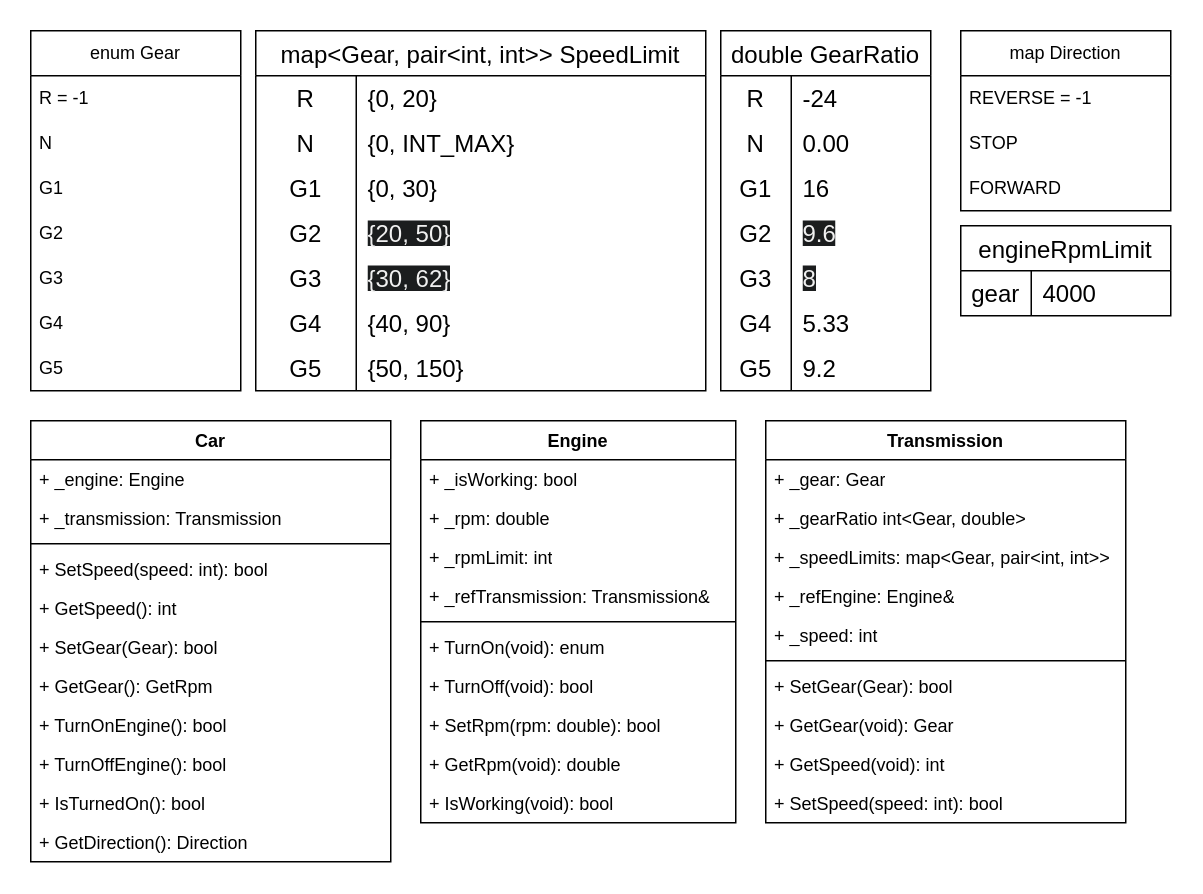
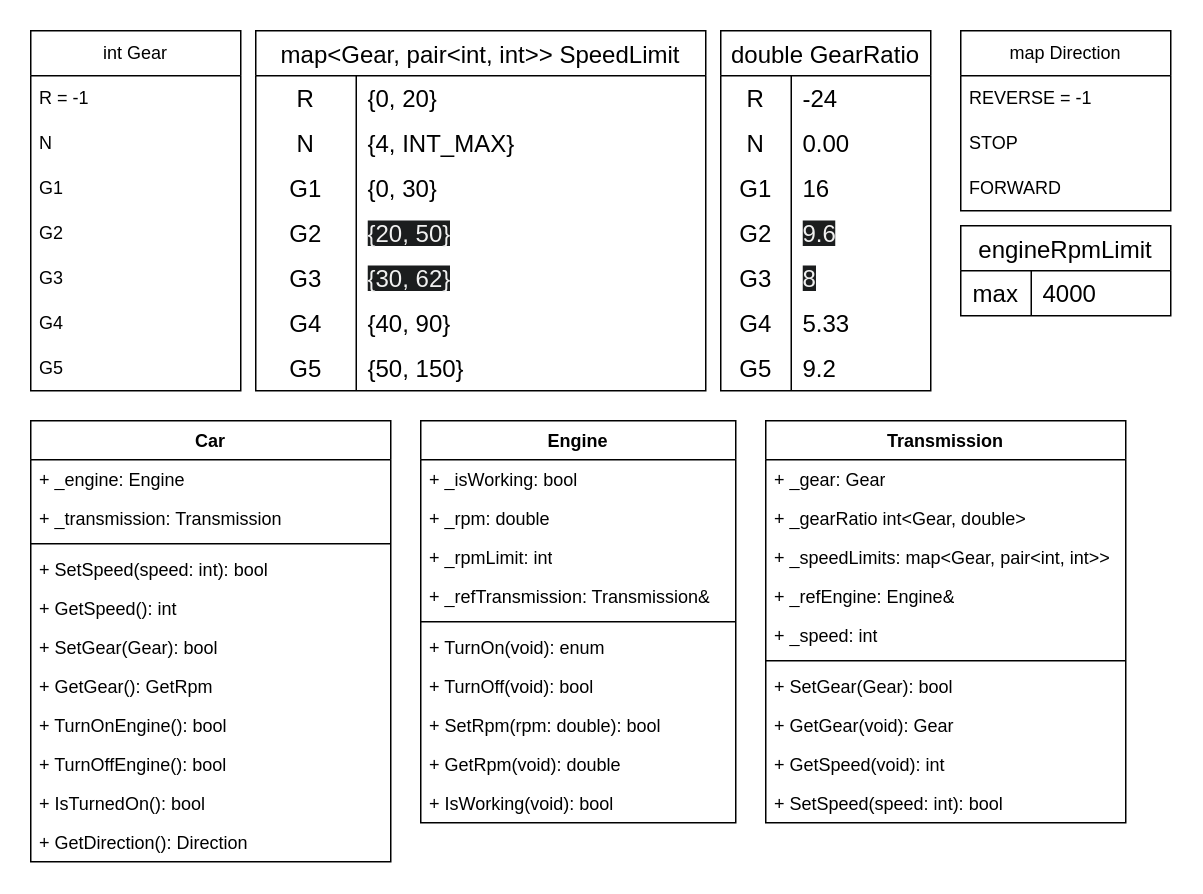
(136, 53) -> (136, 53)
(443, 143) -> (443, 143)
(996, 293) -> (996, 293)
